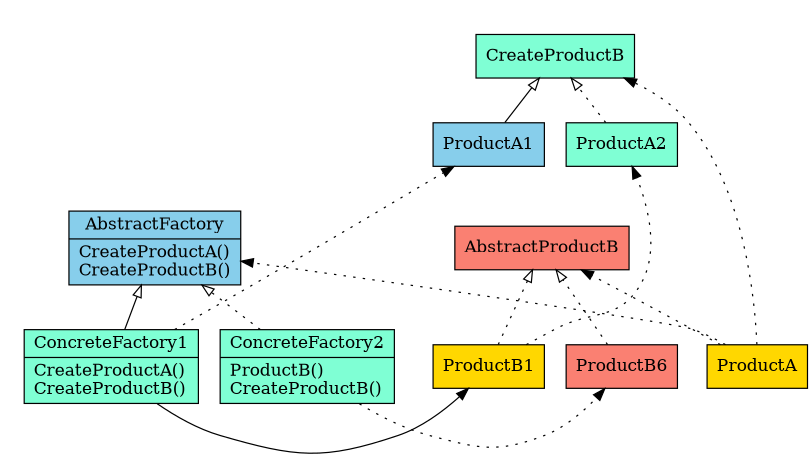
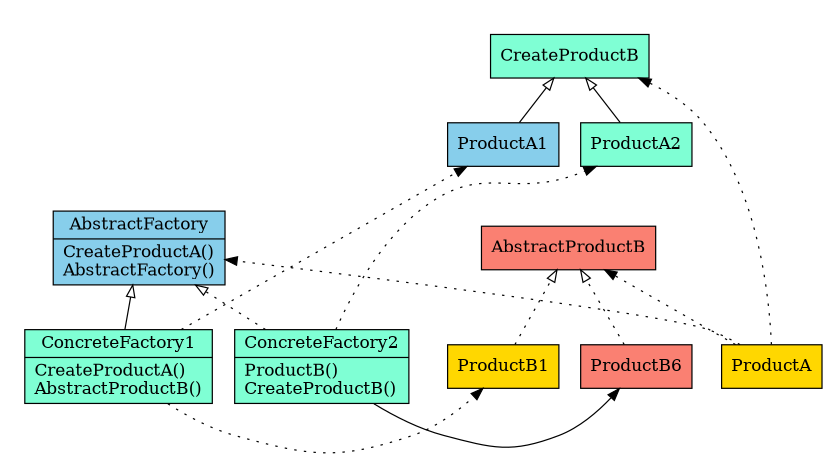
(592, 105) -> (607, 105)
(155, 270) -> (139, 270)
(638, 288) -> (437, 199)
(110, 389) -> (119, 389)
(481, 447) -> (495, 447)
(310, 453) -> (323, 453)
